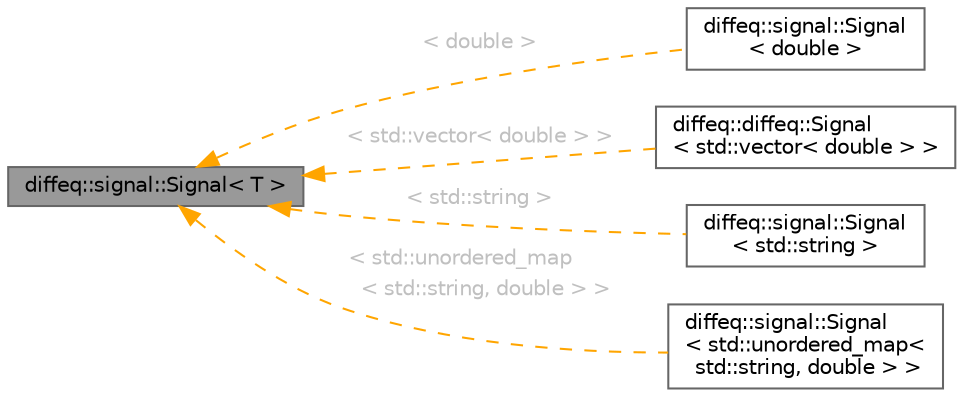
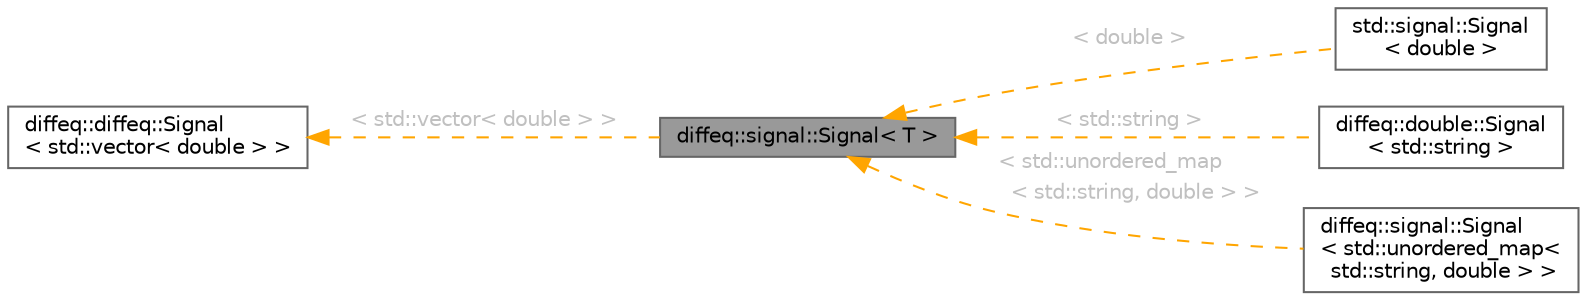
(806, 39) -> (1441, 39)
(490, 161) -> (494, 137)
(806, 236) -> (1441, 137)
